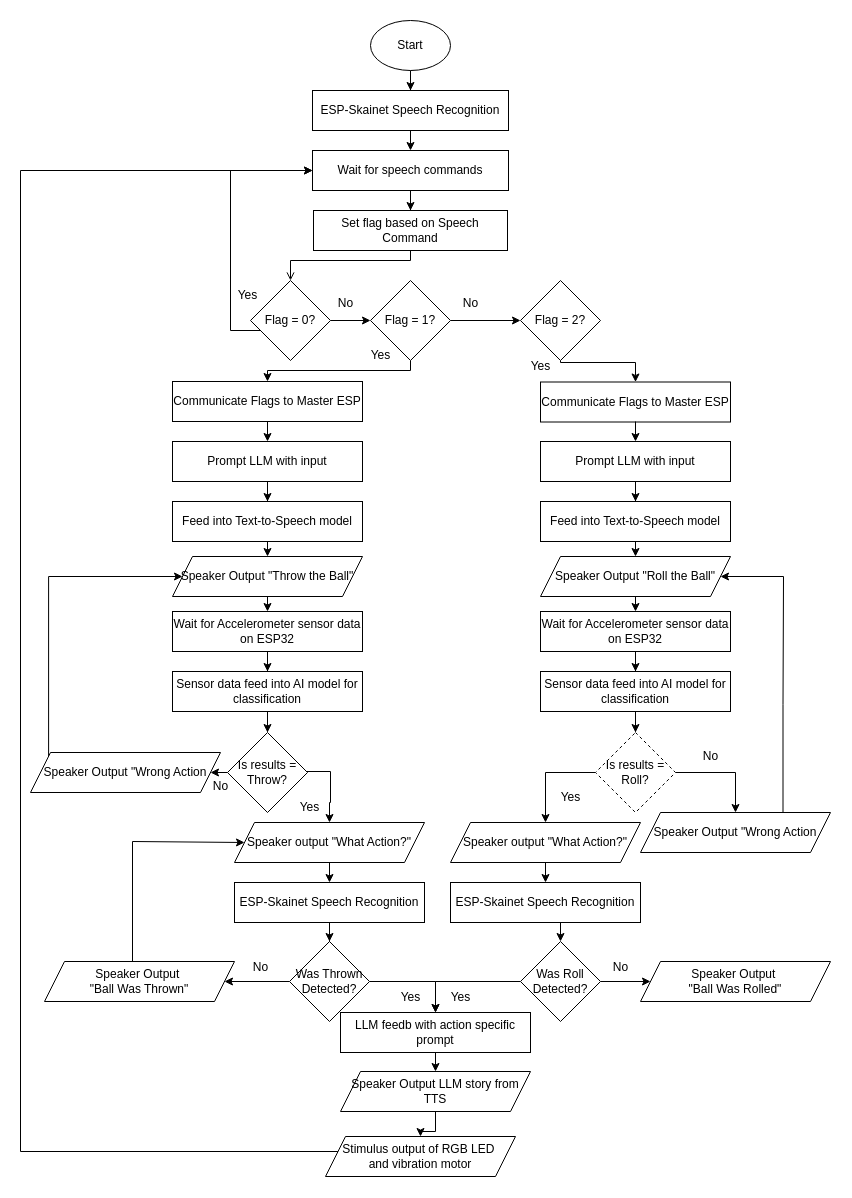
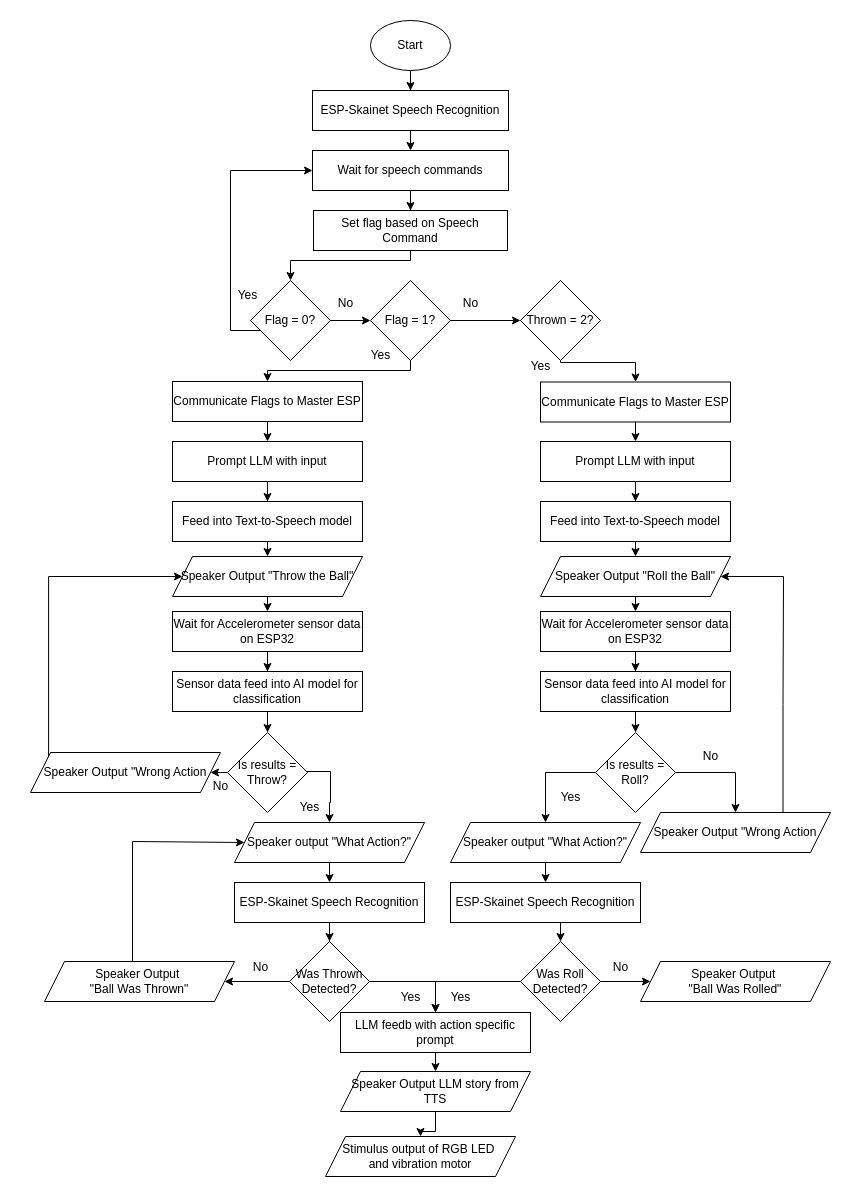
(291, 274) -> (291, 272)
(561, 321) -> (561, 321)
(21, 717) -> none
(636, 773) -> (636, 773)
